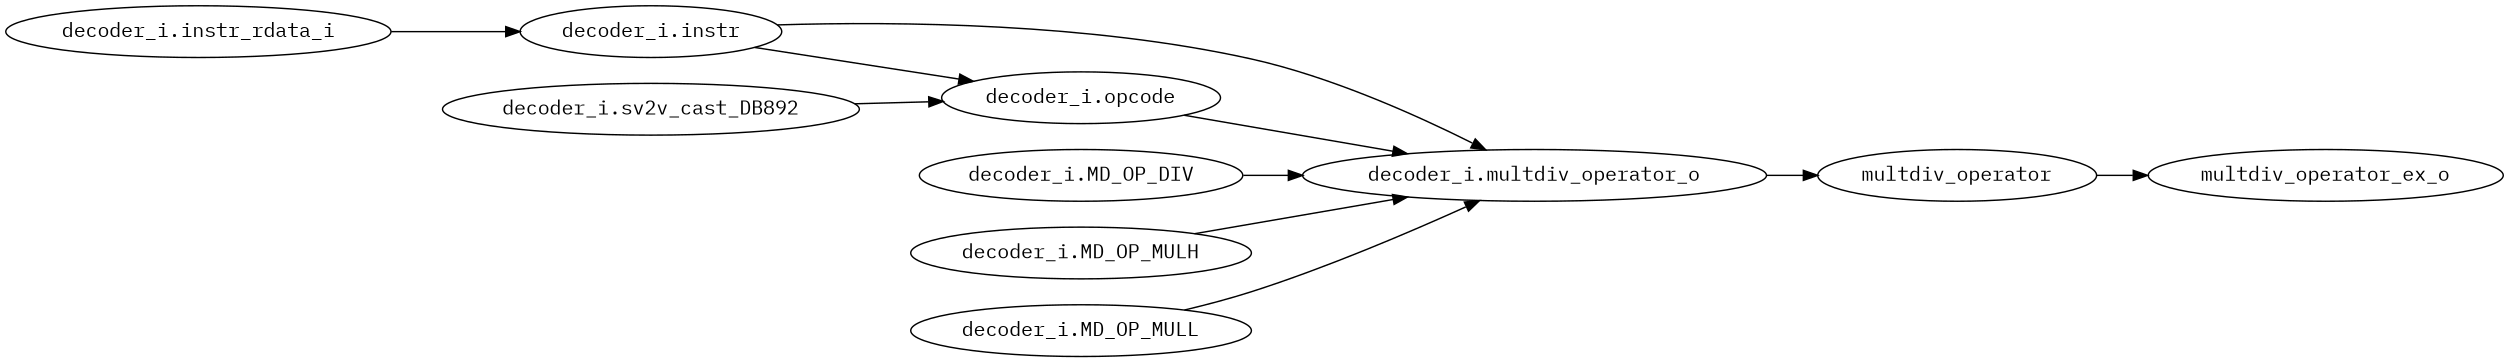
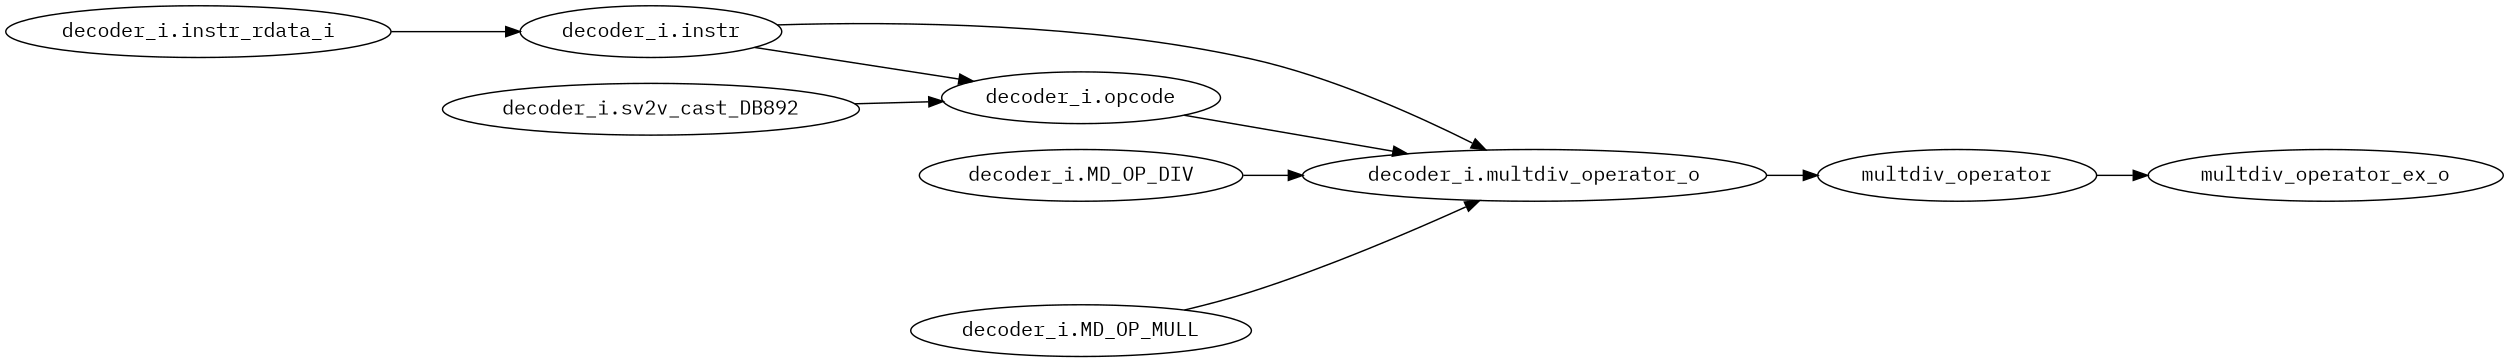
(1081, 253) -> none
